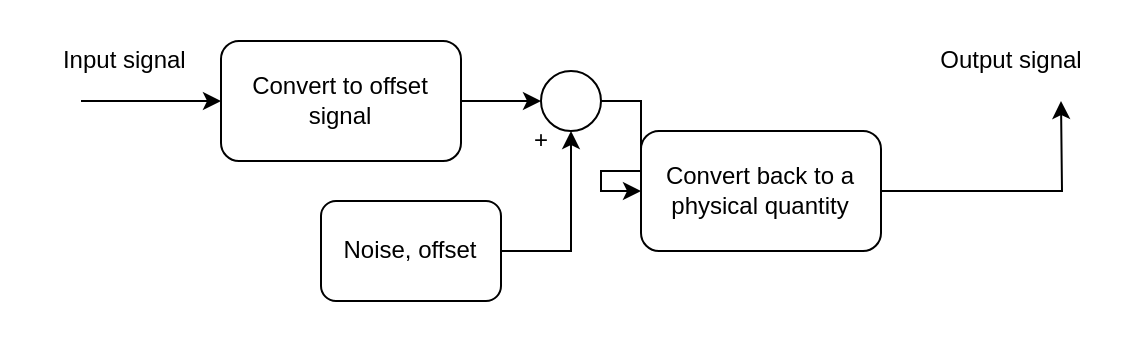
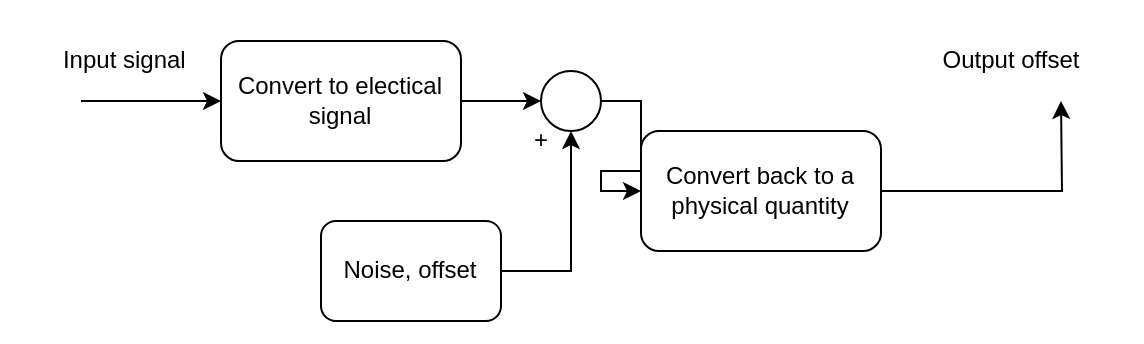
(1012, 61) -> (1012, 61)
(341, 101) -> (341, 101)
(411, 251) -> (411, 271)
